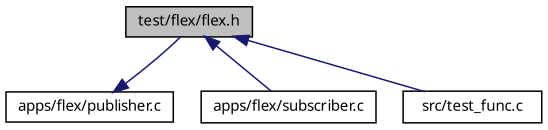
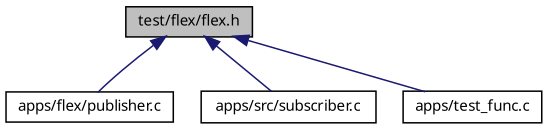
(154, 61) -> (125, 68)
(289, 107) -> (289, 107)
(472, 107) -> (472, 107)
